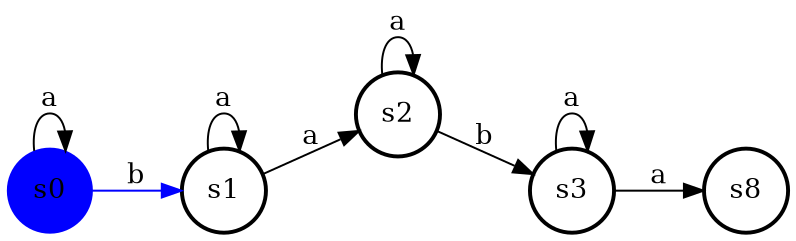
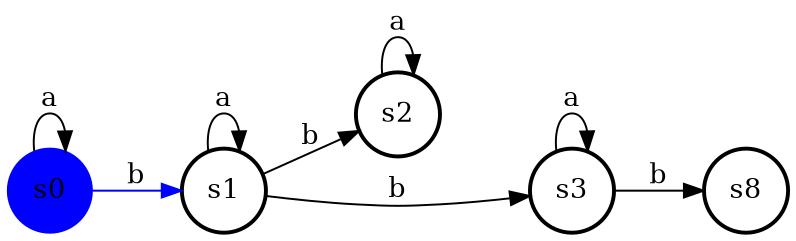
(311, 137) -> (311, 137)
(476, 148) -> (388, 206)
(659, 176) -> (659, 176)
